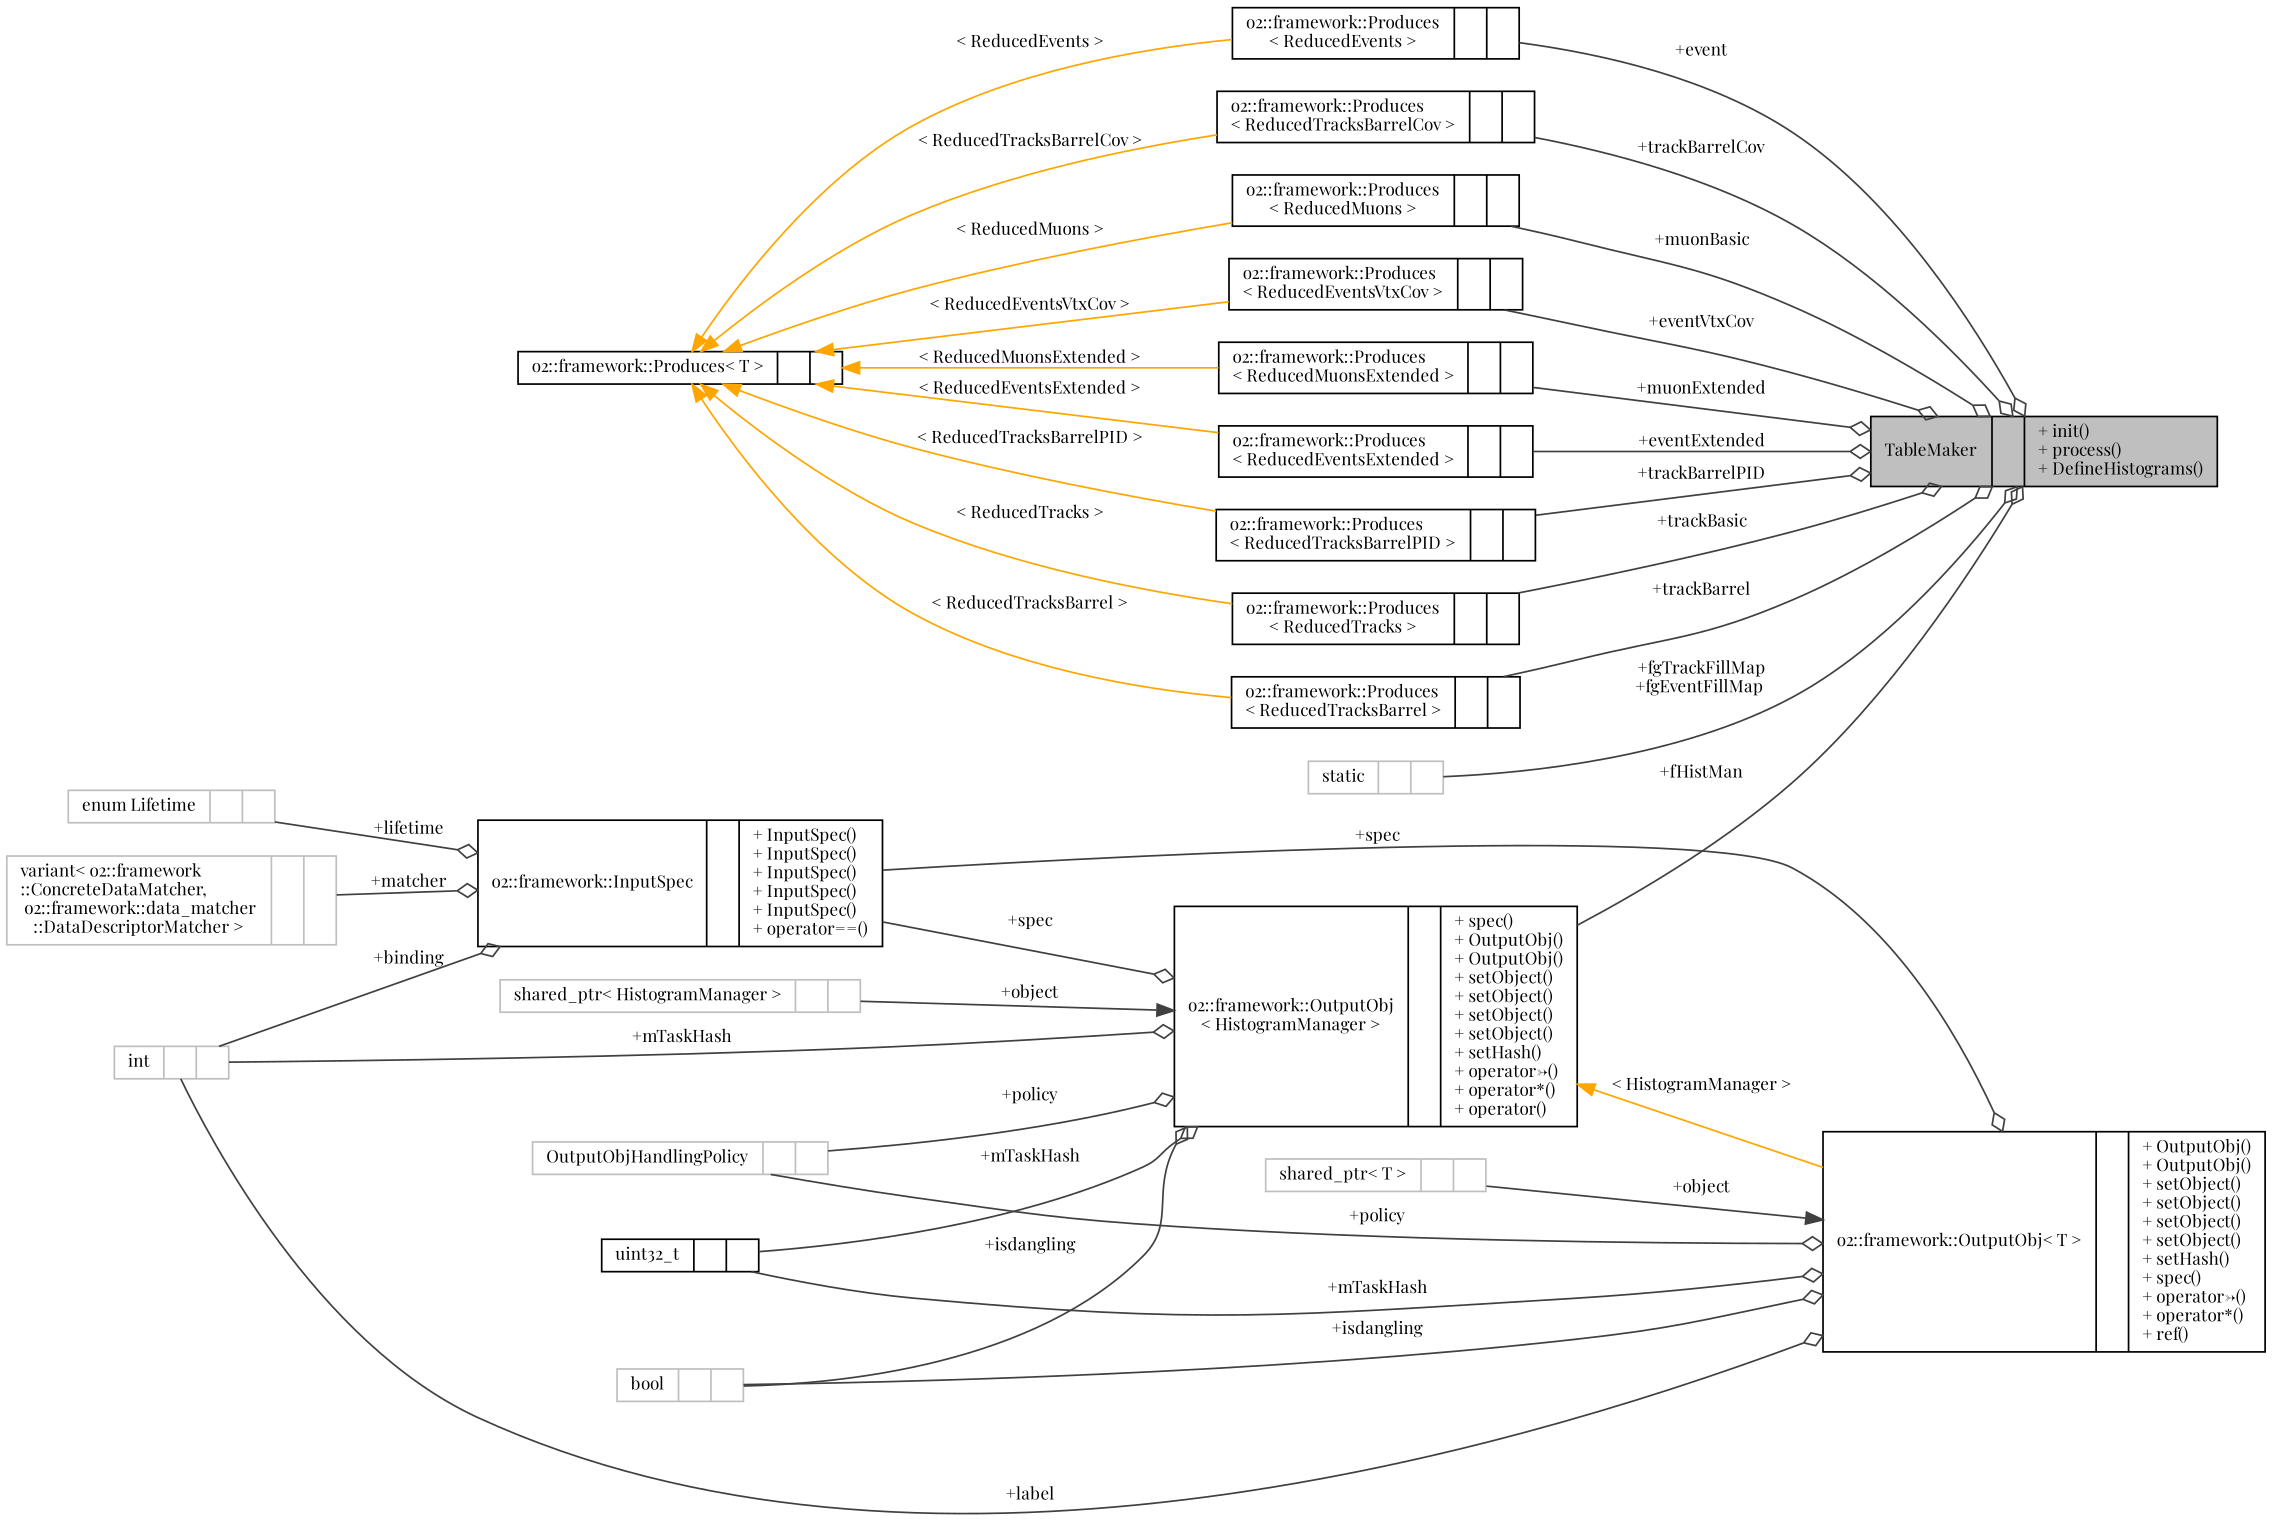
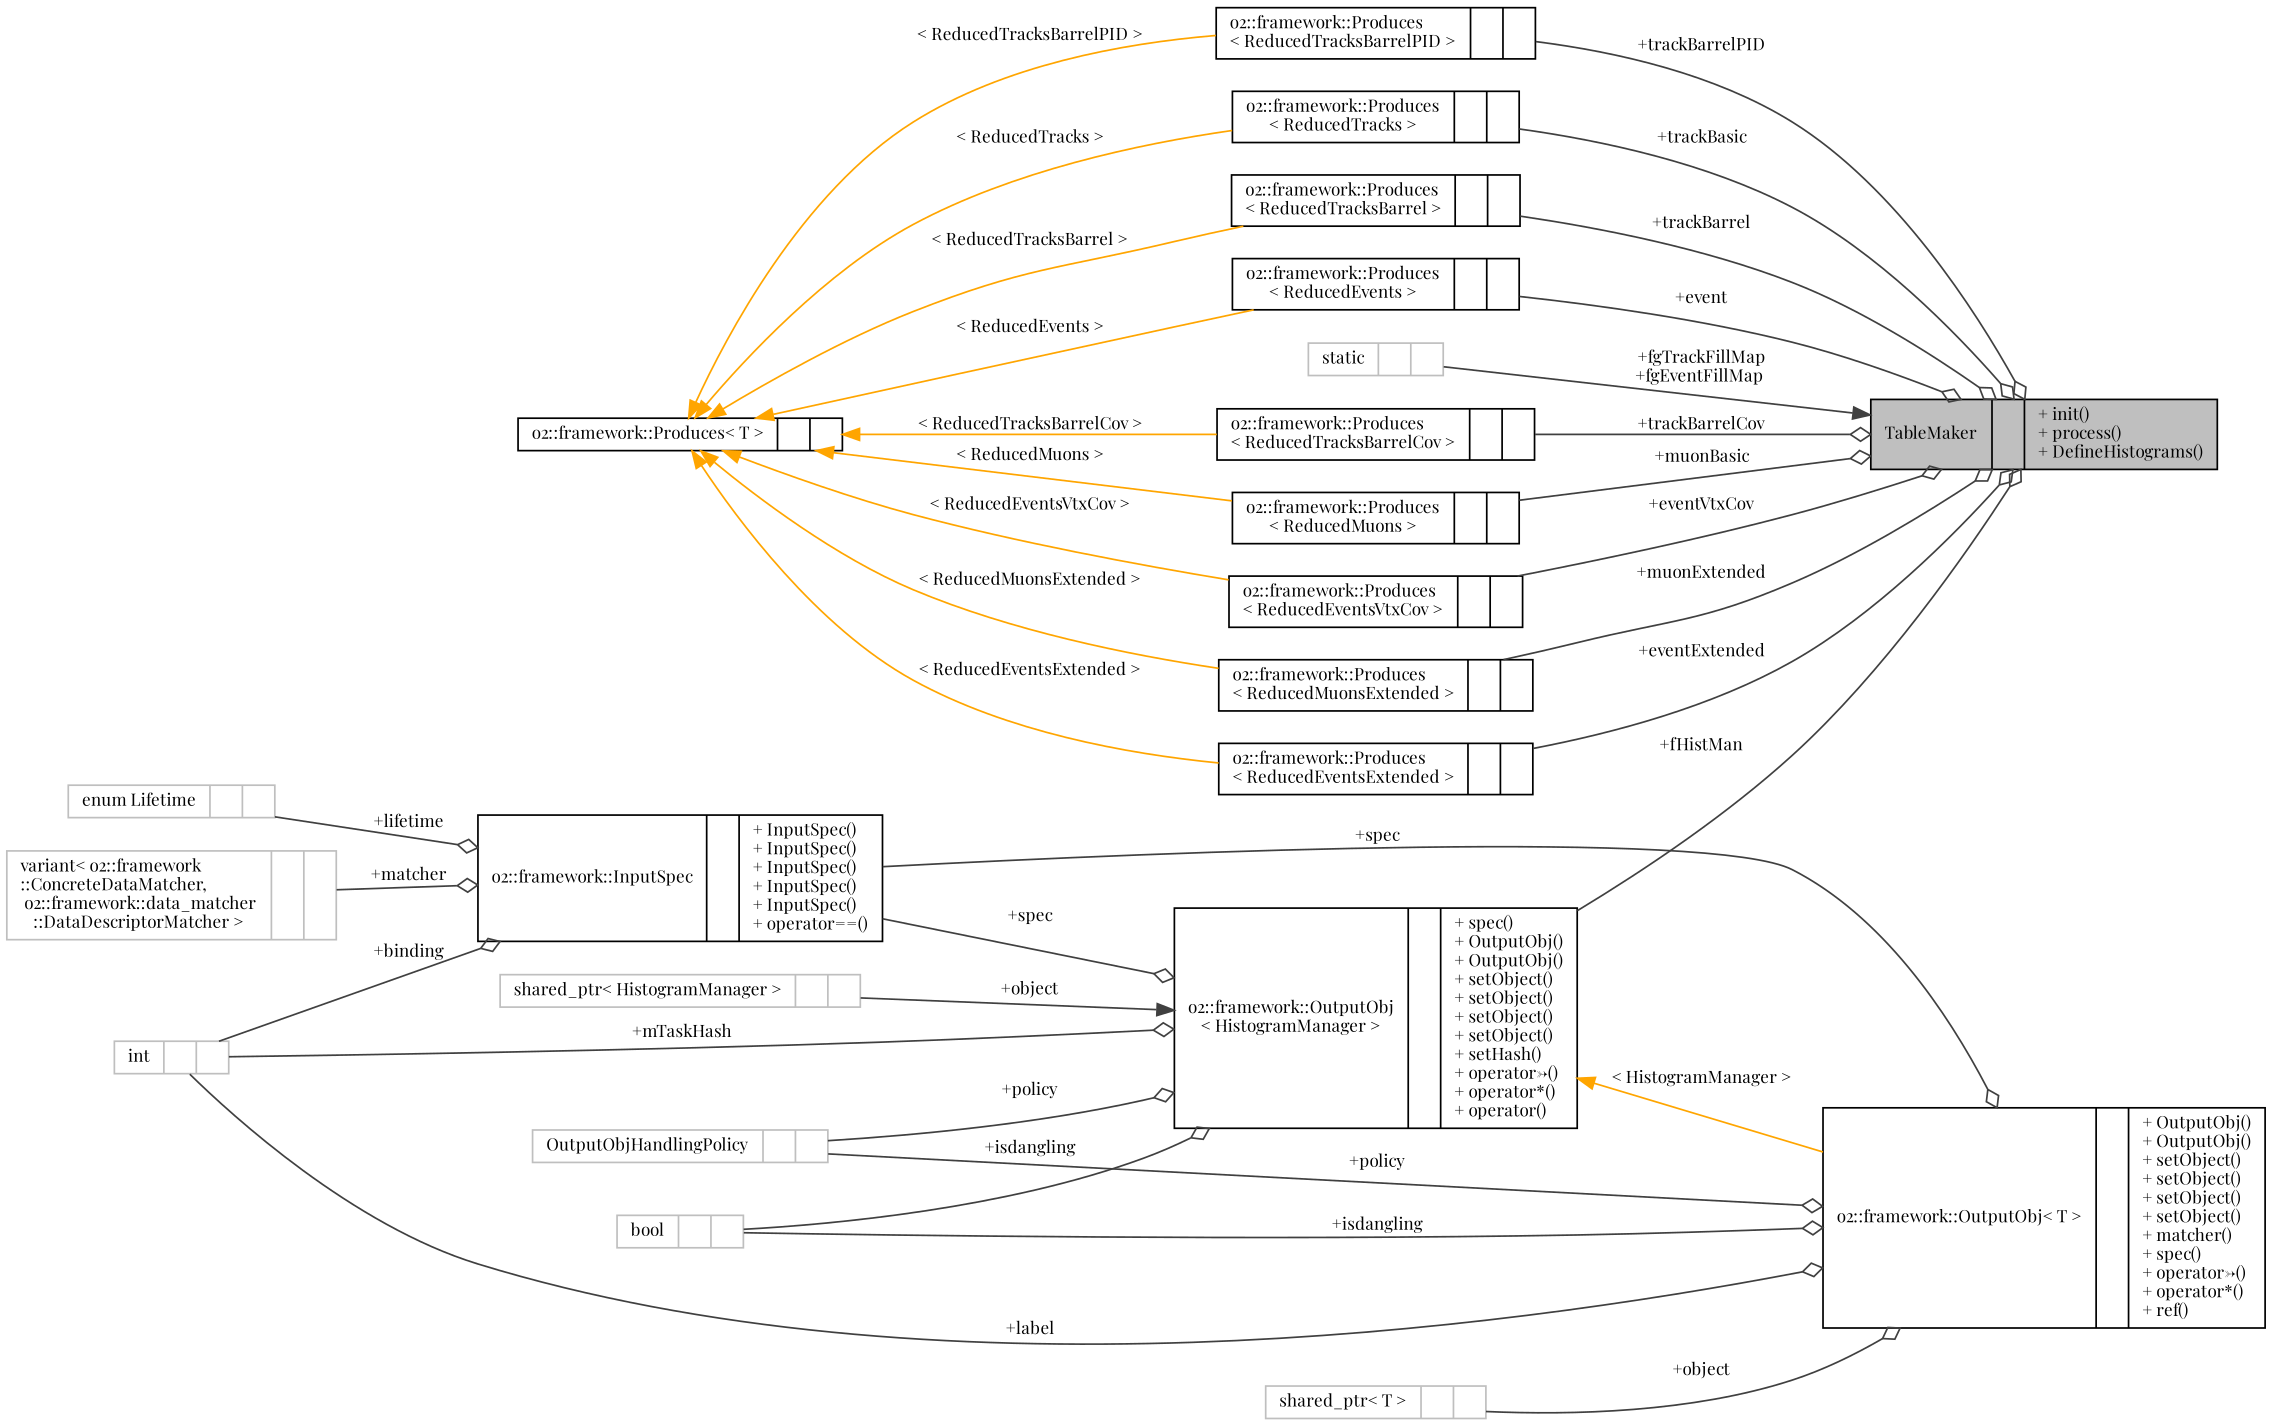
(1760, 712) -> (1648, 390)
(1646, 1202) -> (1690, 1403)
(680, 1255) -> none
(2187, 1260) -> (2187, 1236)
